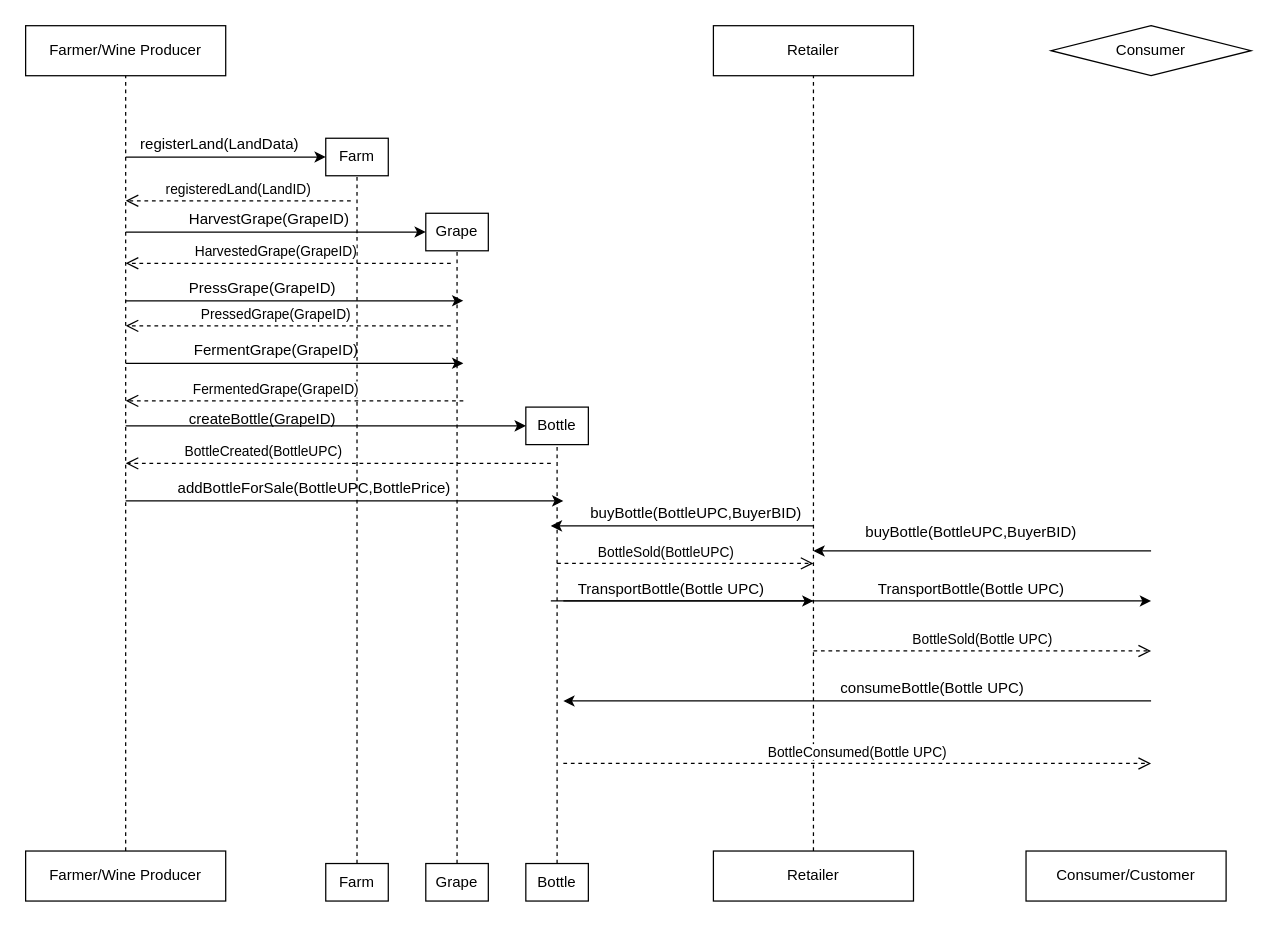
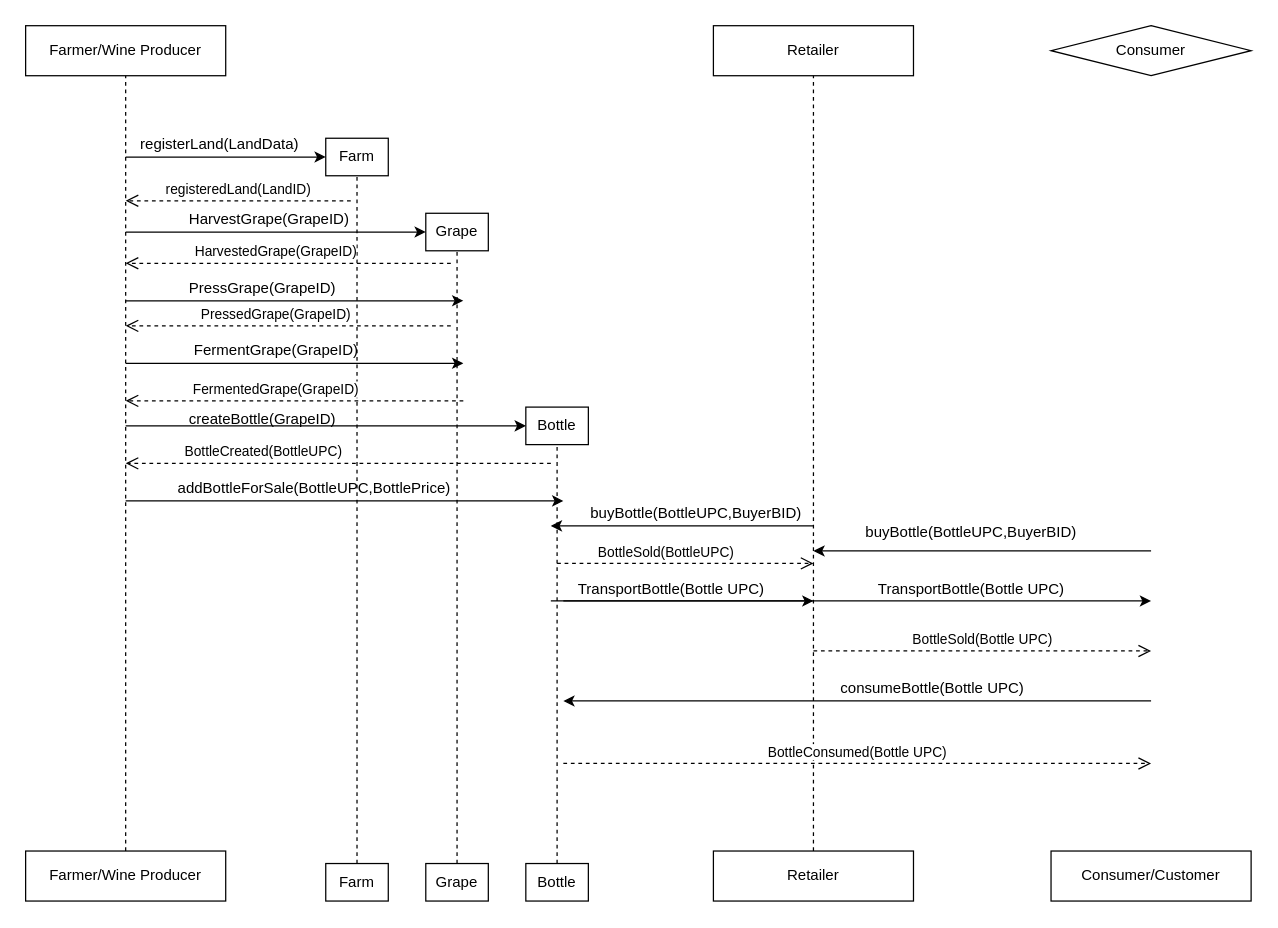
(1126, 876) -> (1151, 876)
